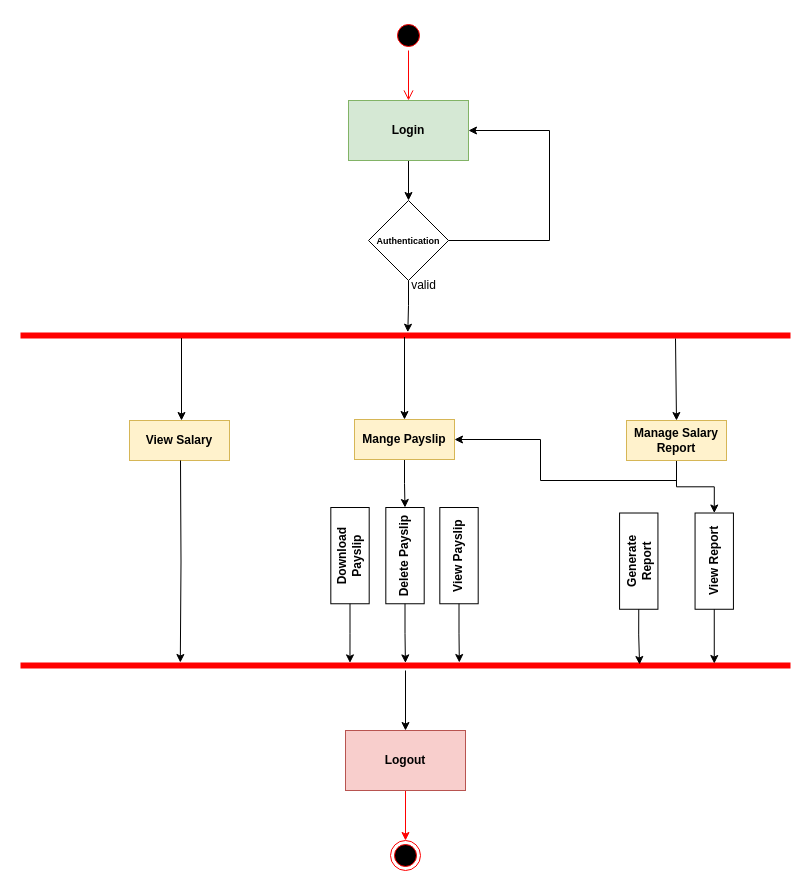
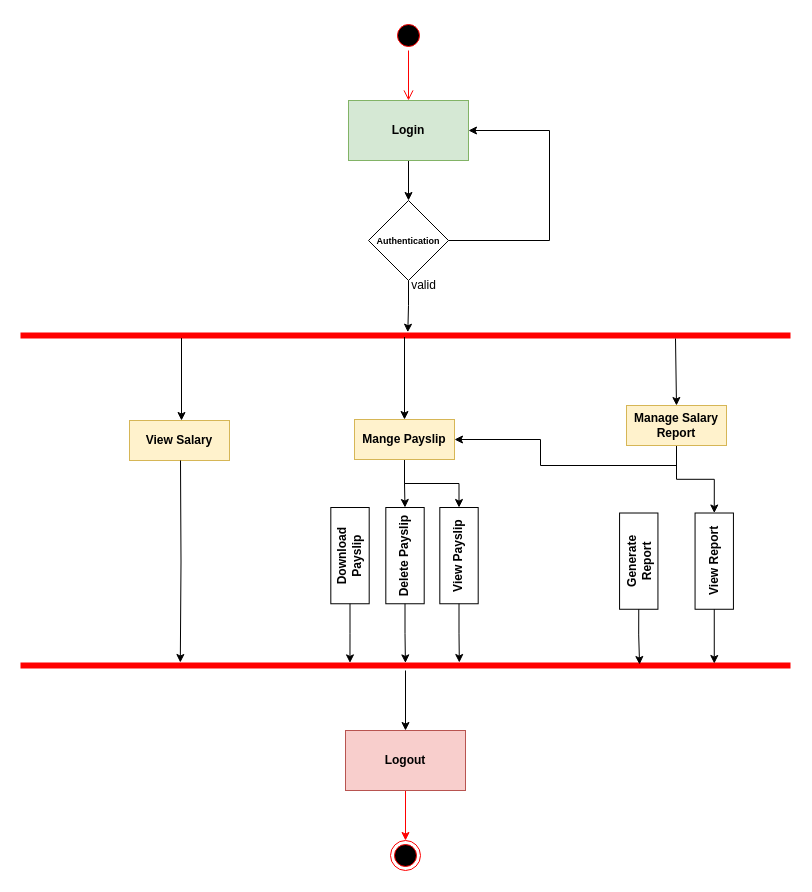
(677, 441) -> (677, 426)
none -> (441, 484)
